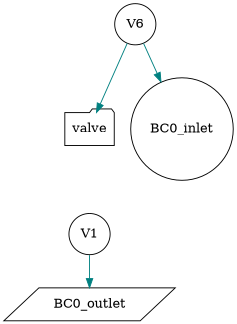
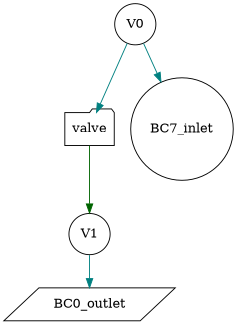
(135, 24) -> (135, 24)
(182, 129) -> (182, 129)
none -> (90, 175)
